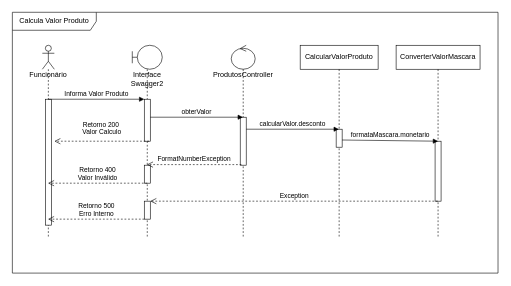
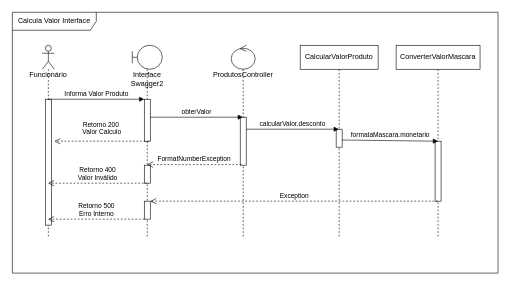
(54, 21) -> (54, 21)
